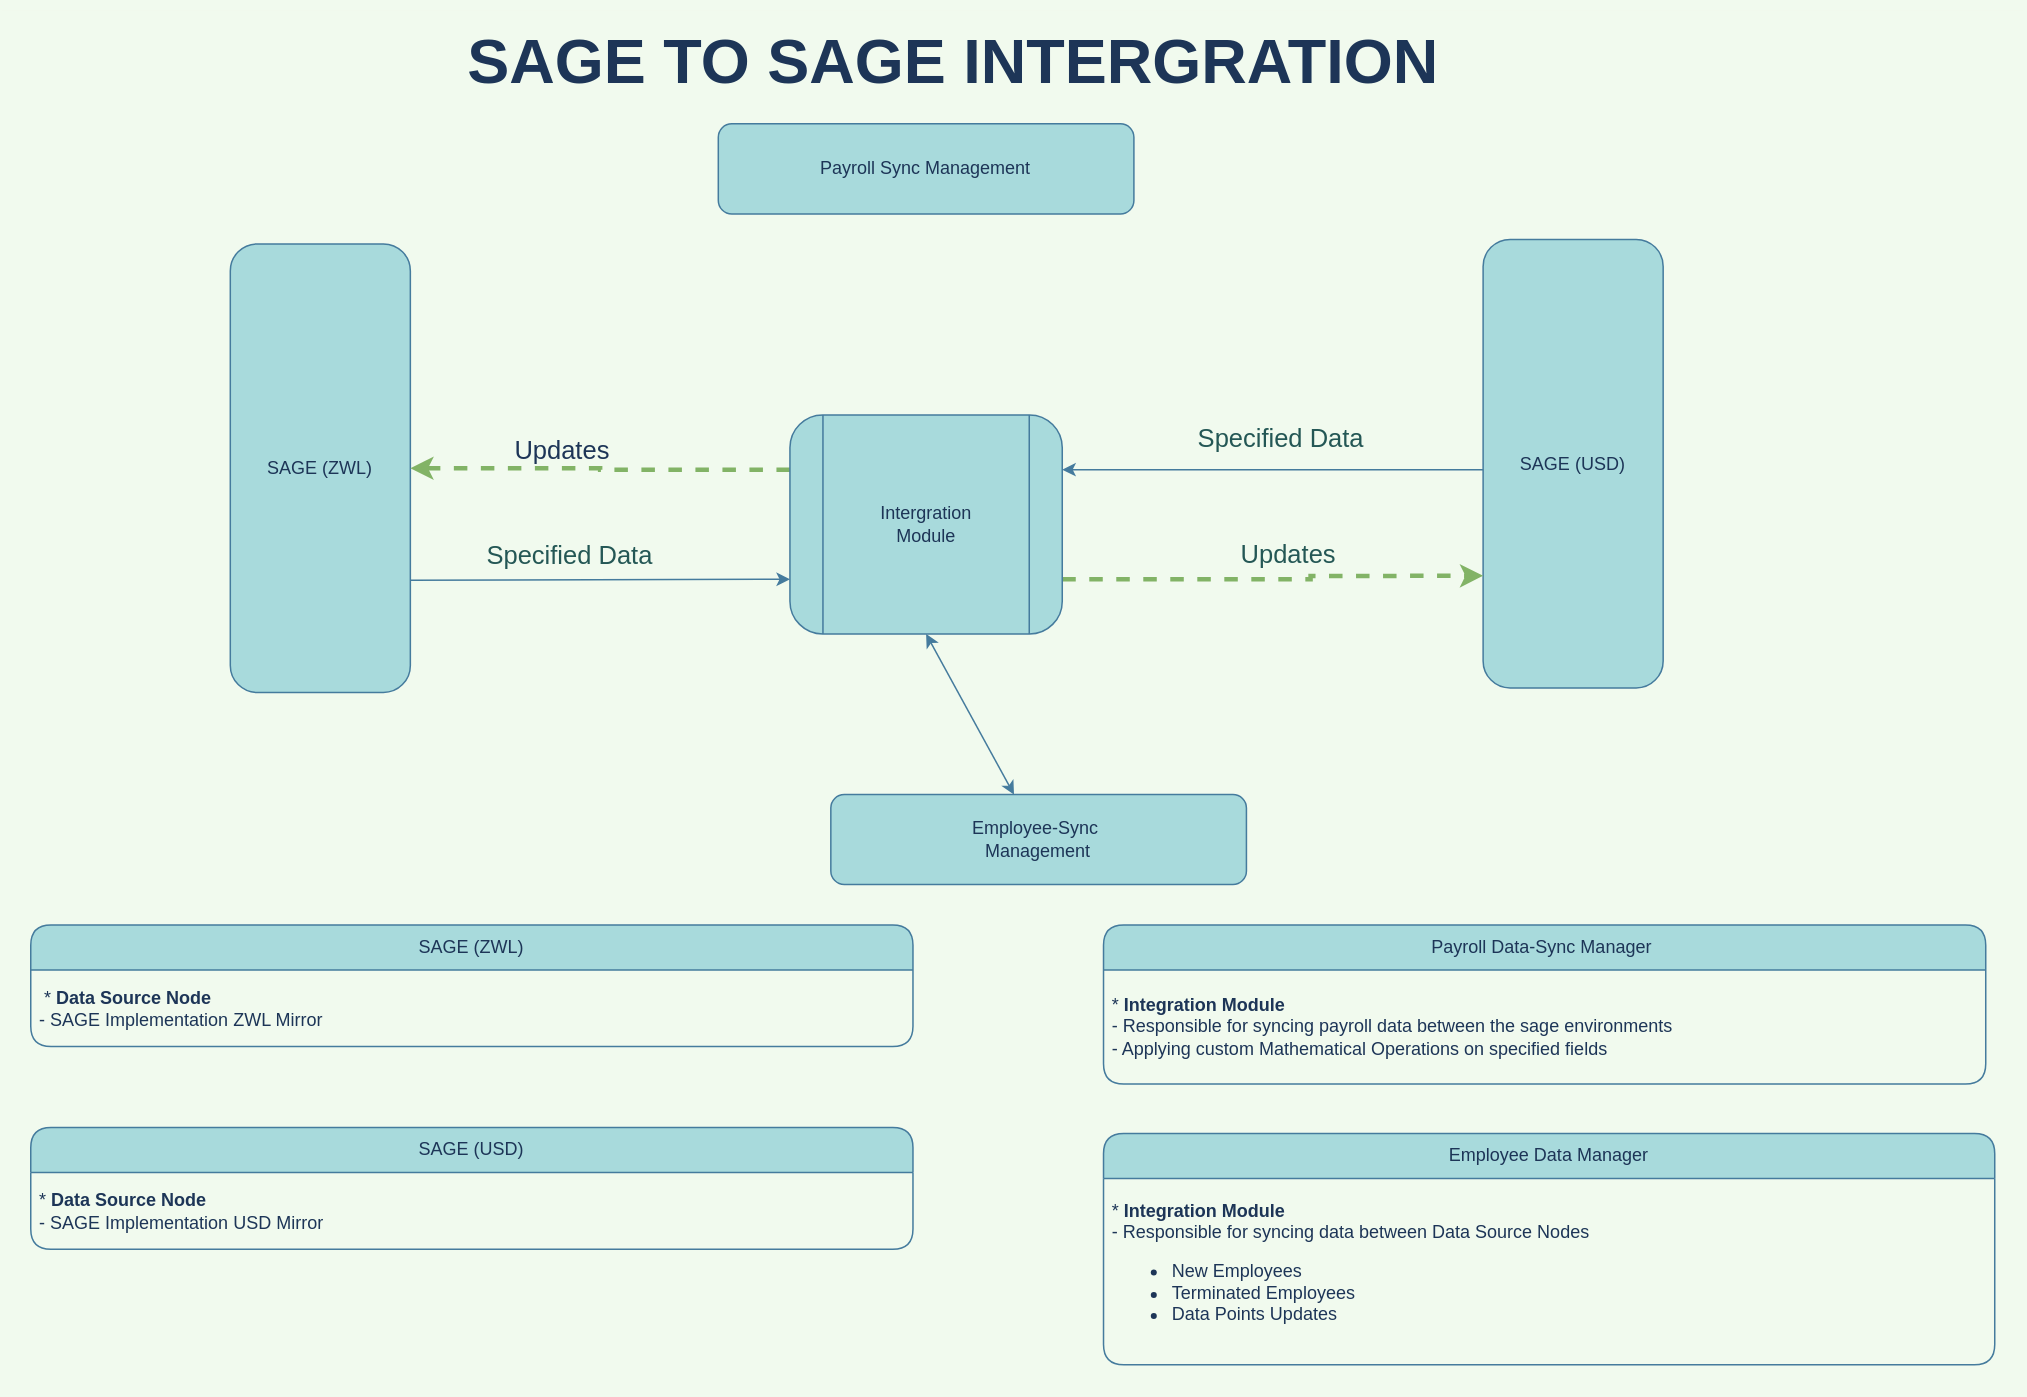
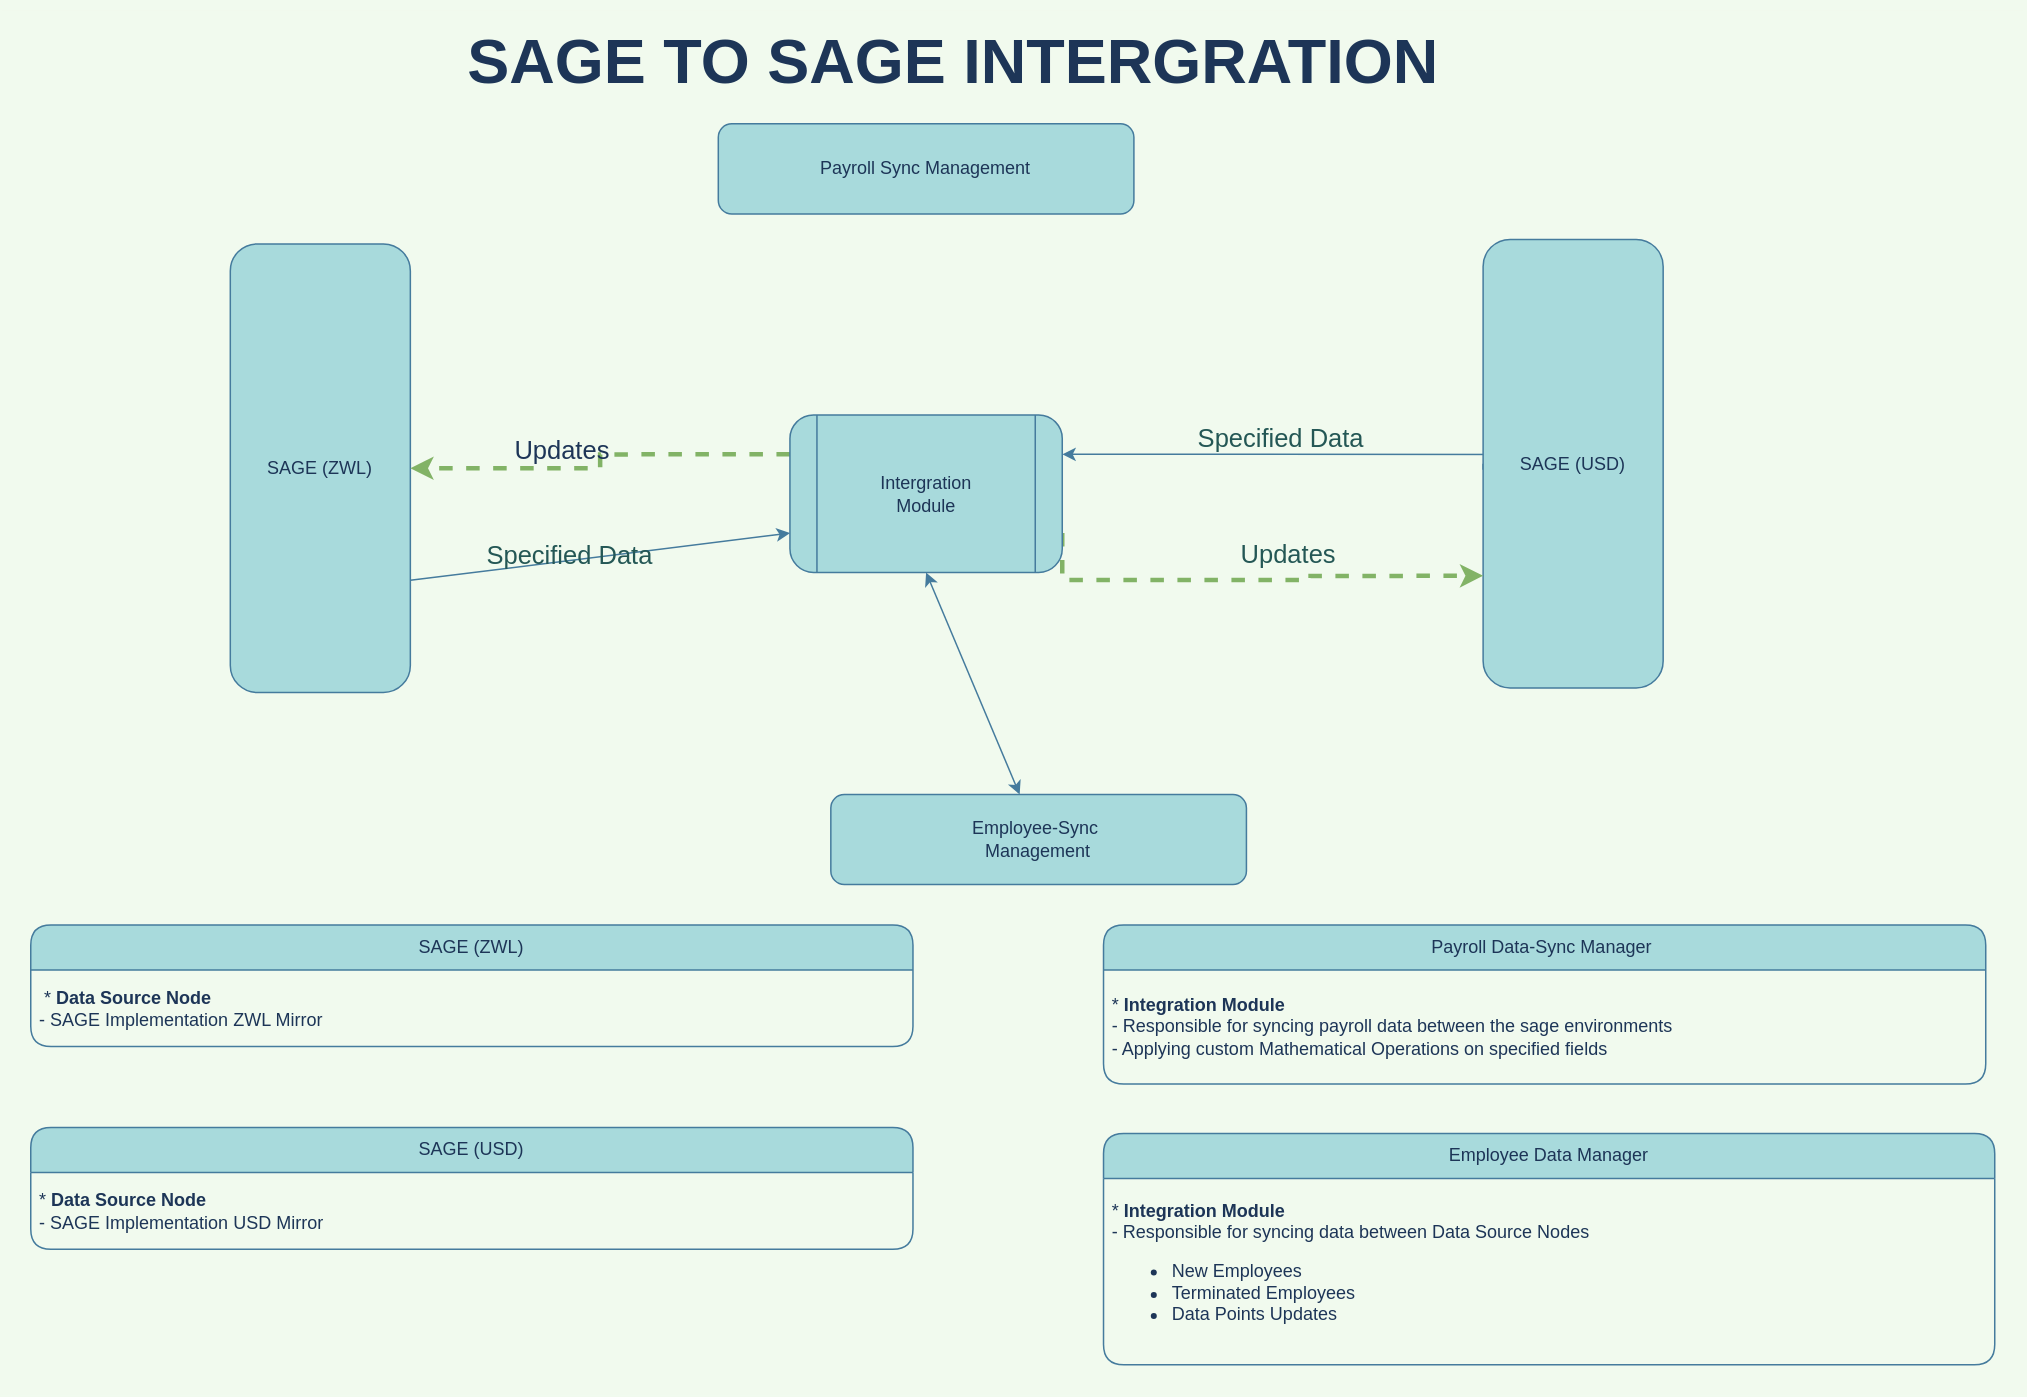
(926, 524) -> (926, 494)
